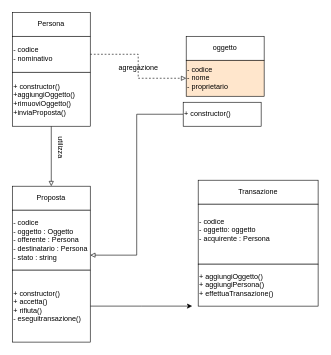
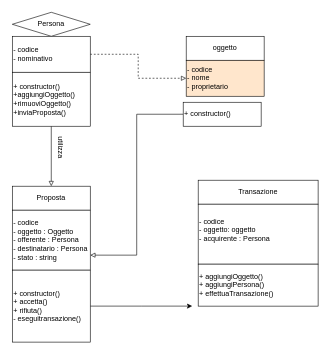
(51, 24) -> (51, 24)
(138, 68) -> none
